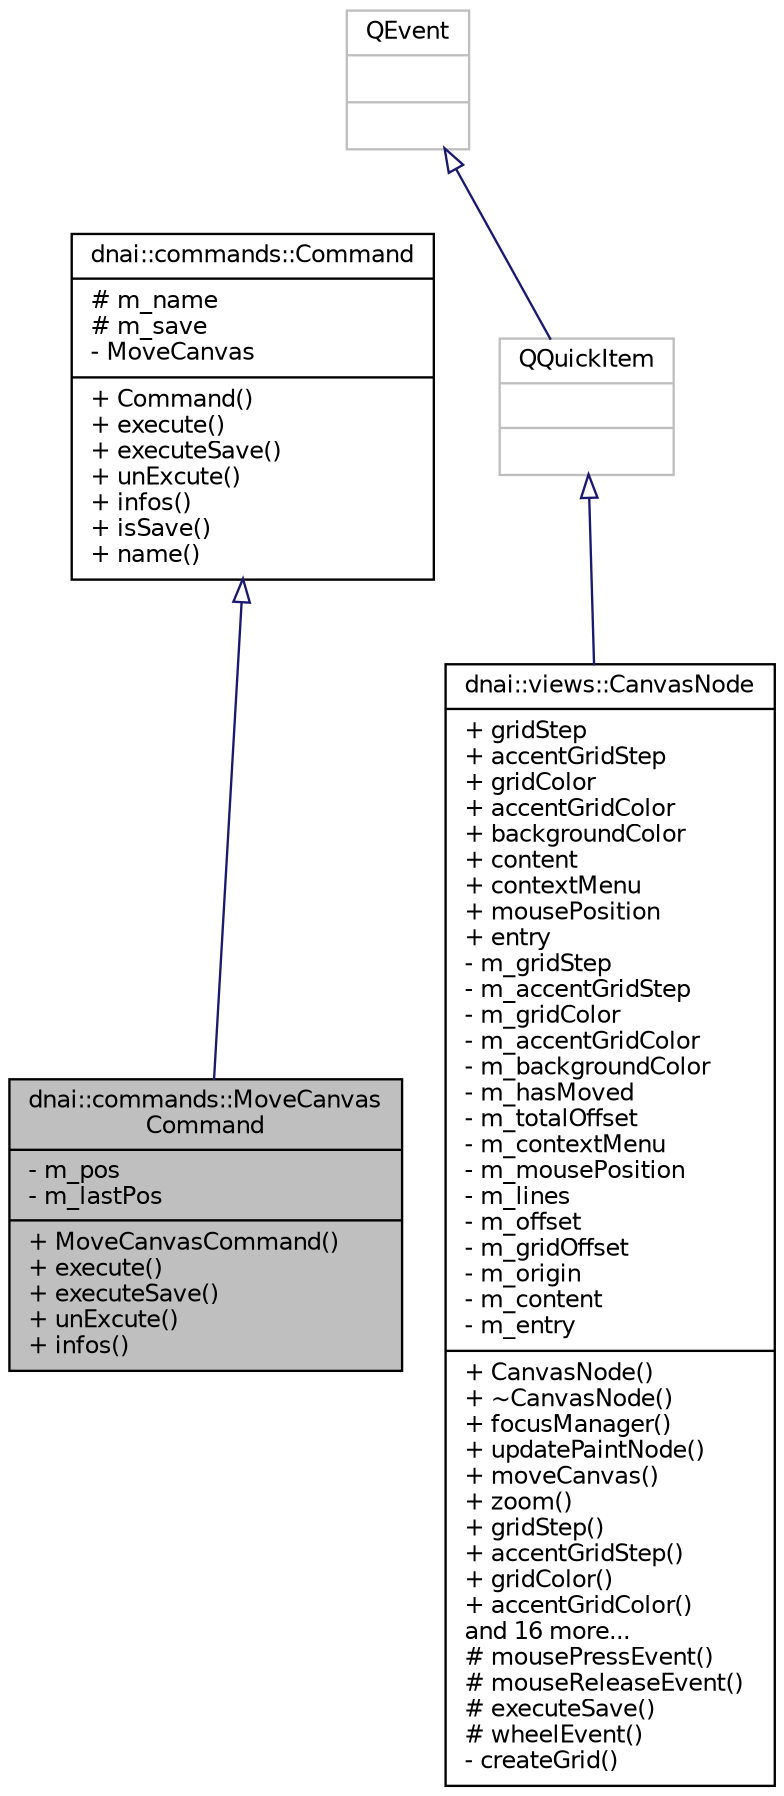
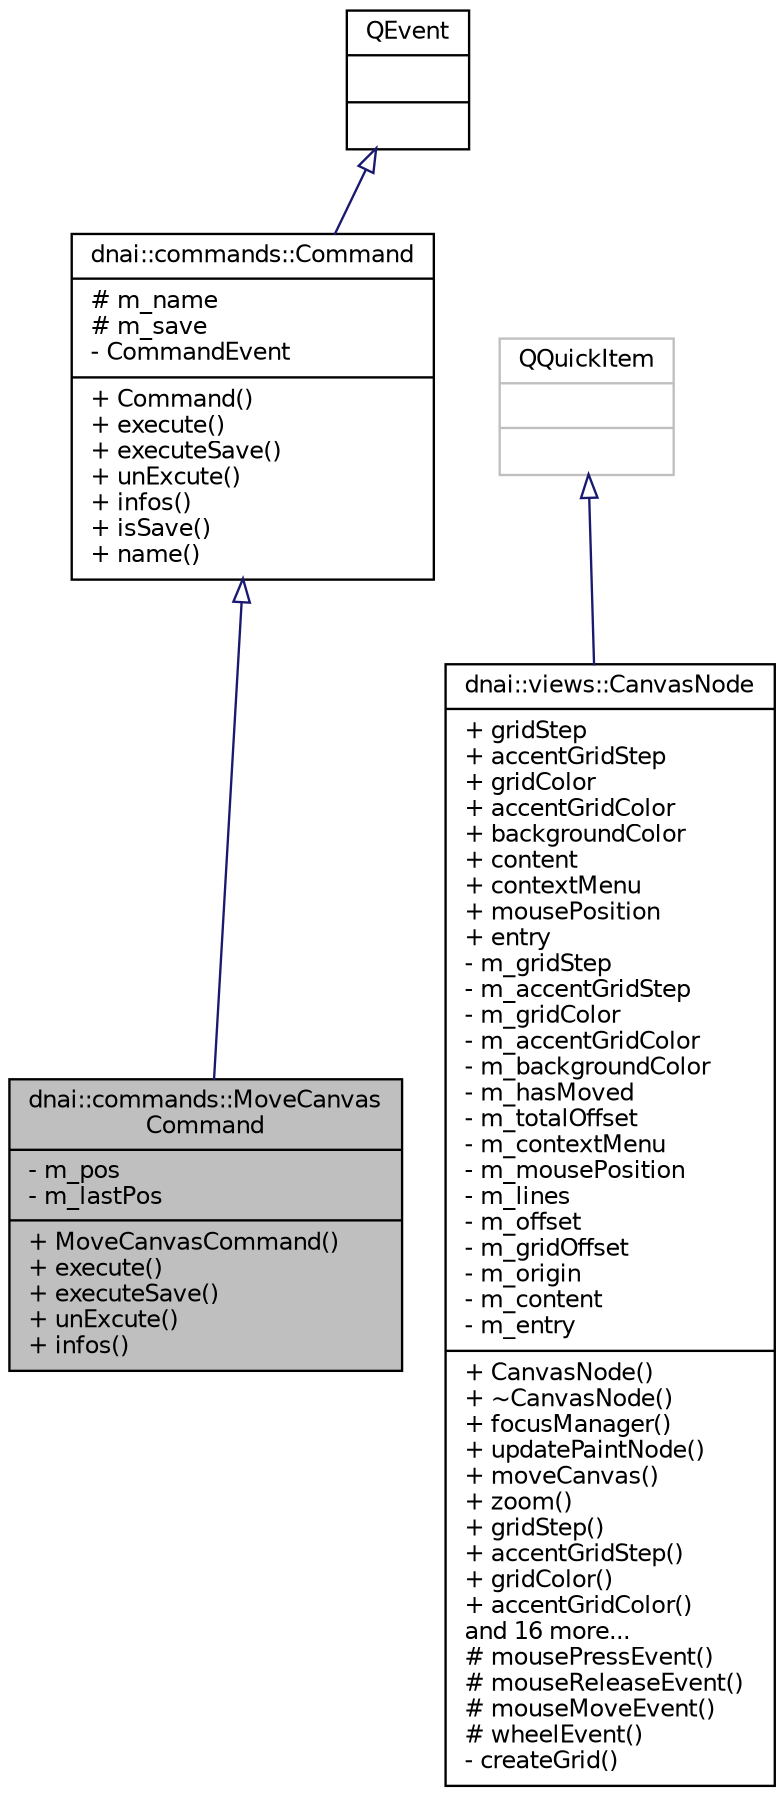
(408, 80) -> (408, 80)
(503, 254) -> (350, 202)
(173, 353) -> (190, 353)
(561, 1709) -> (590, 1709)
